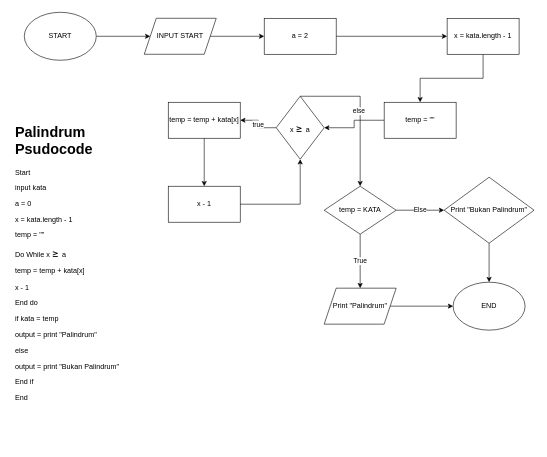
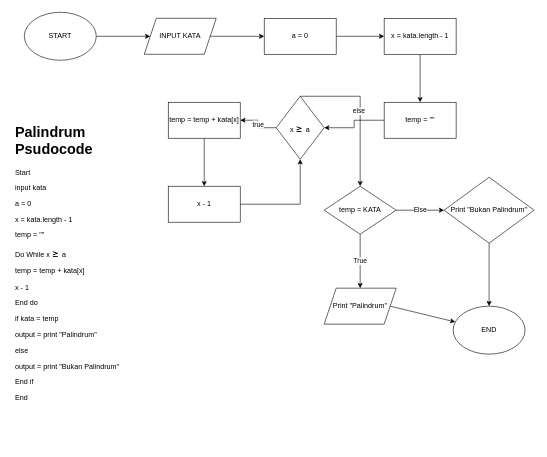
(180, 36) -> (180, 36)
(300, 36) -> (300, 36)
(483, 36) -> (420, 36)
(489, 306) -> (489, 330)
